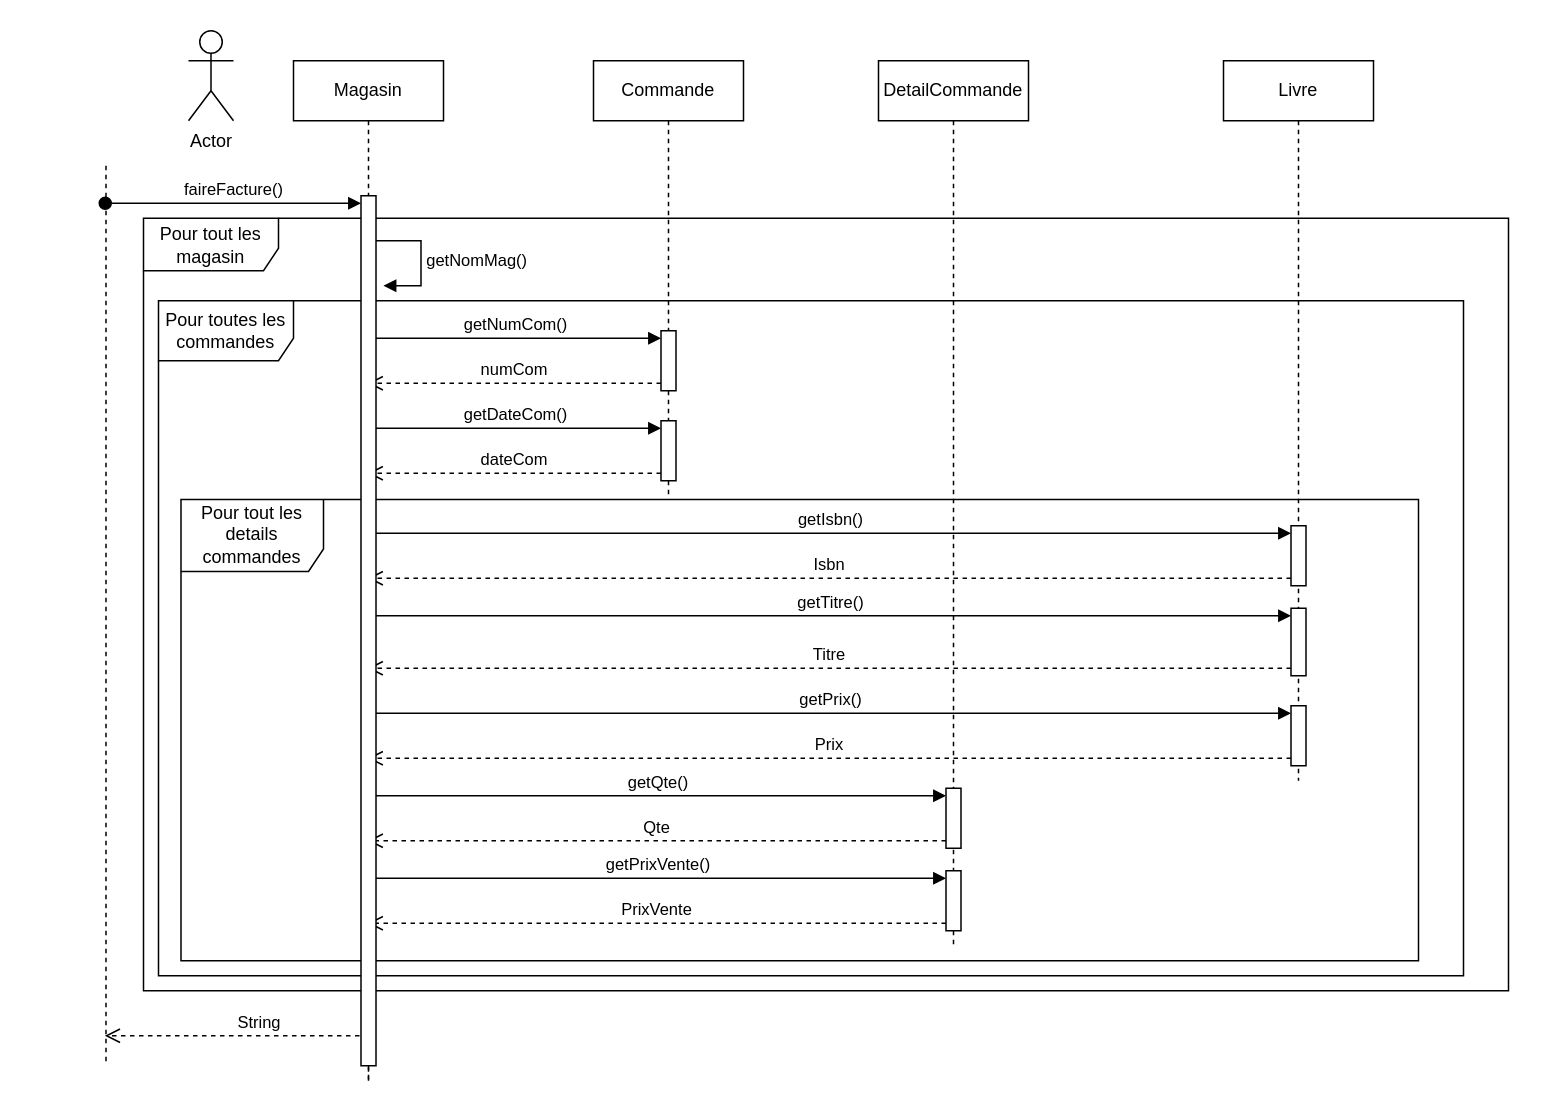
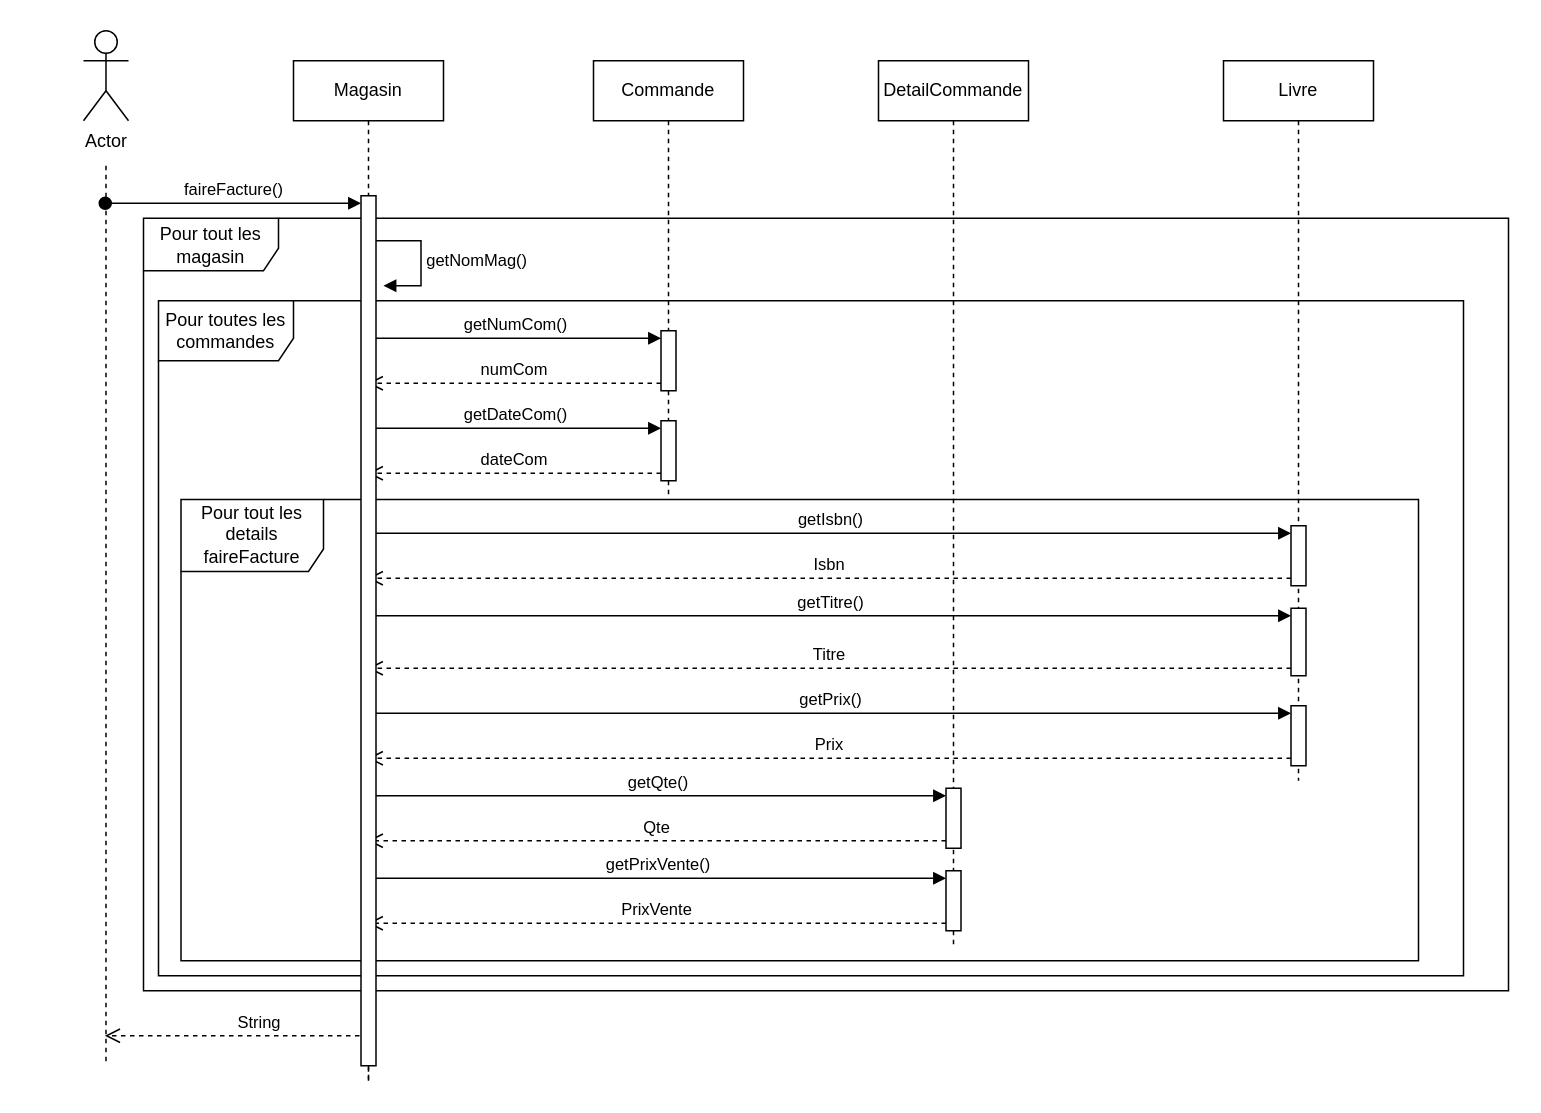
(211, 76) -> (106, 76)
(252, 535) -> (252, 535)
